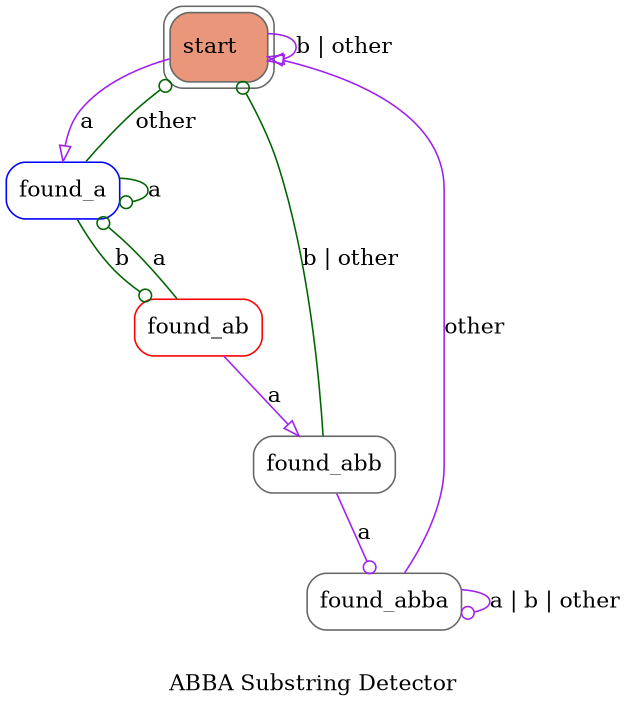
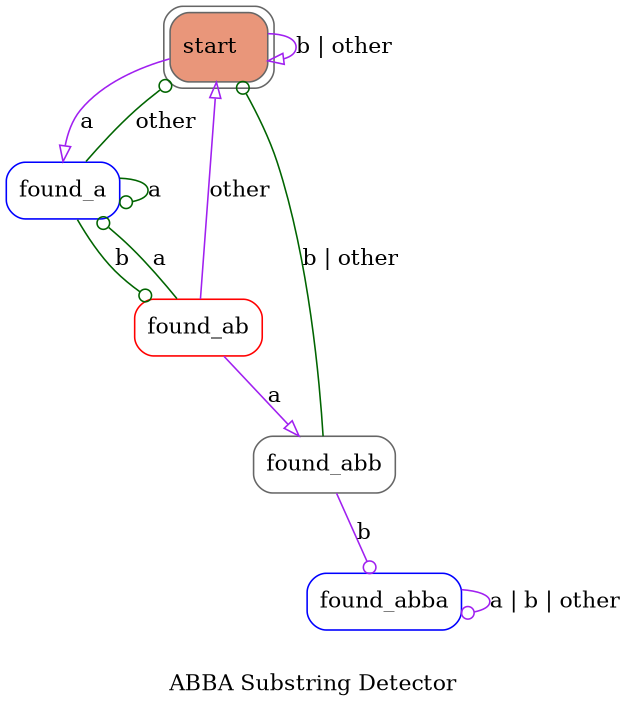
(444, 275) -> (208, 199)
(365, 533) -> (365, 533)
(384, 602) -> (384, 602)
